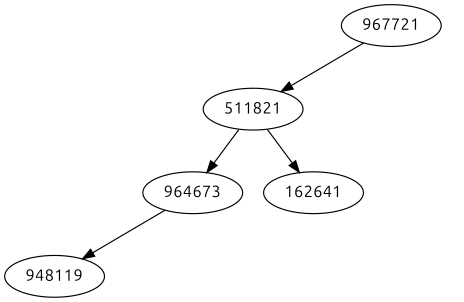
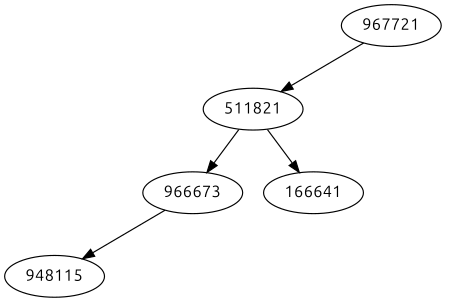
(193, 193) -> (193, 193)
(313, 193) -> (313, 193)
(55, 276) -> (55, 276)
